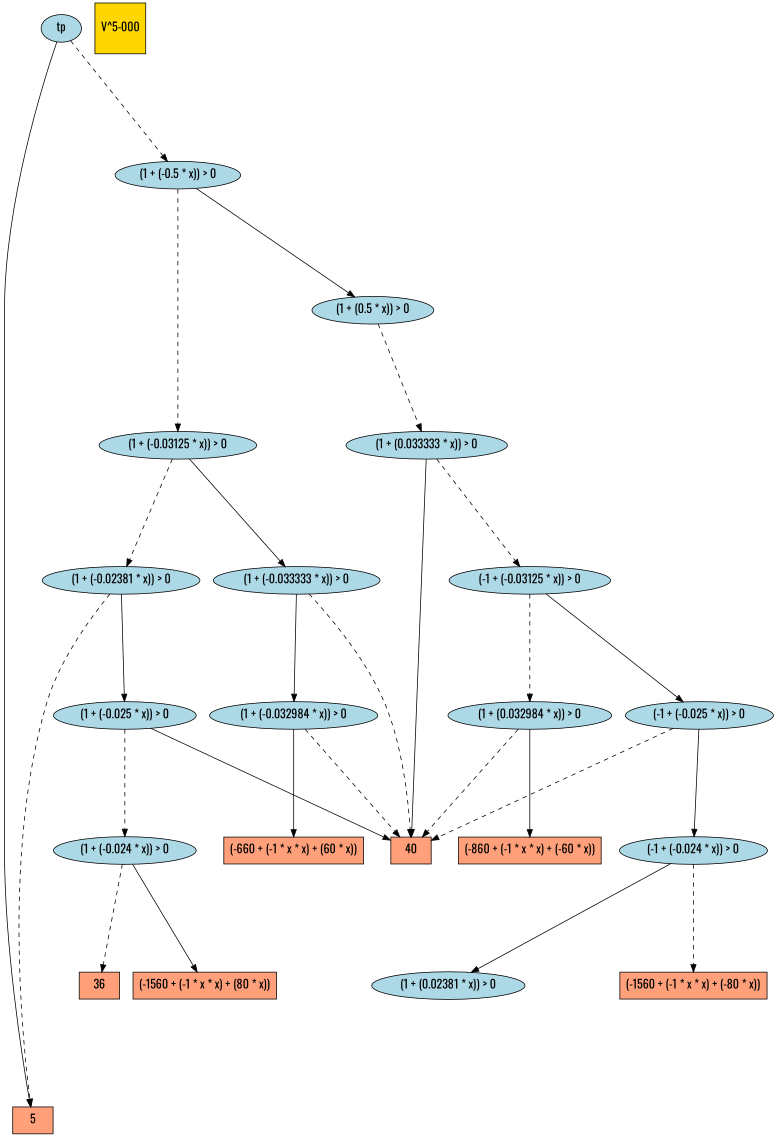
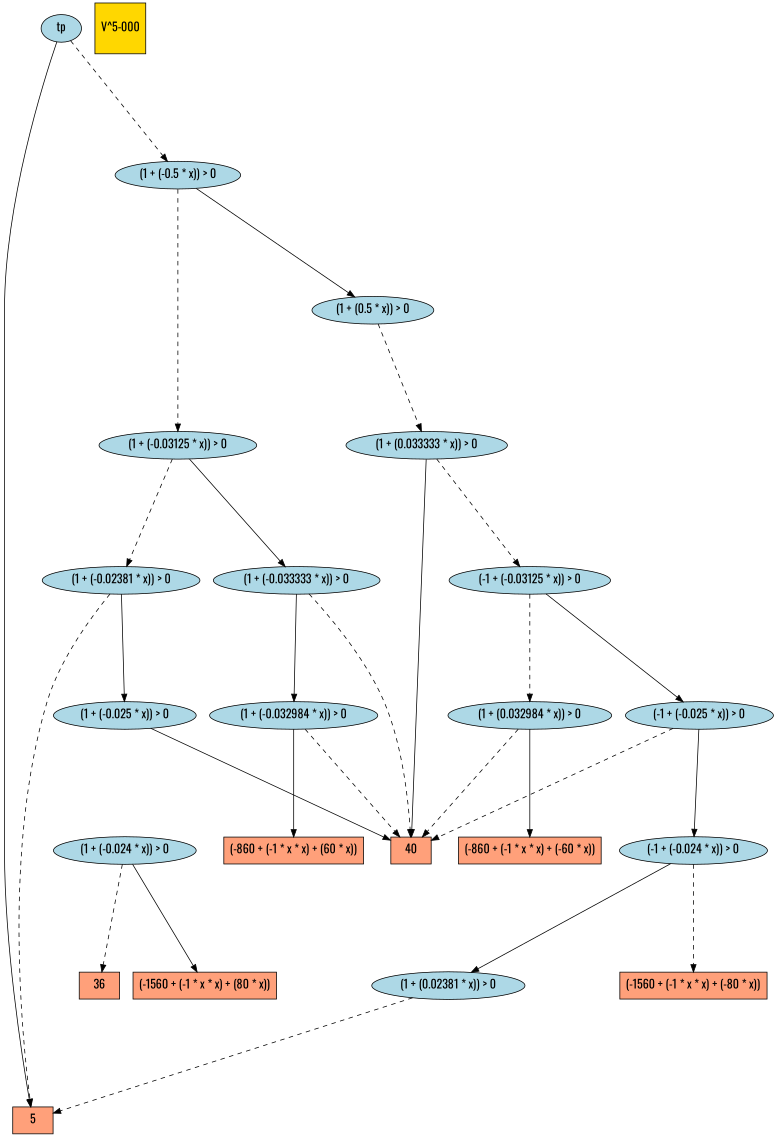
(125, 779) -> none
(294, 851) -> (294, 851)
none -> (237, 1054)
